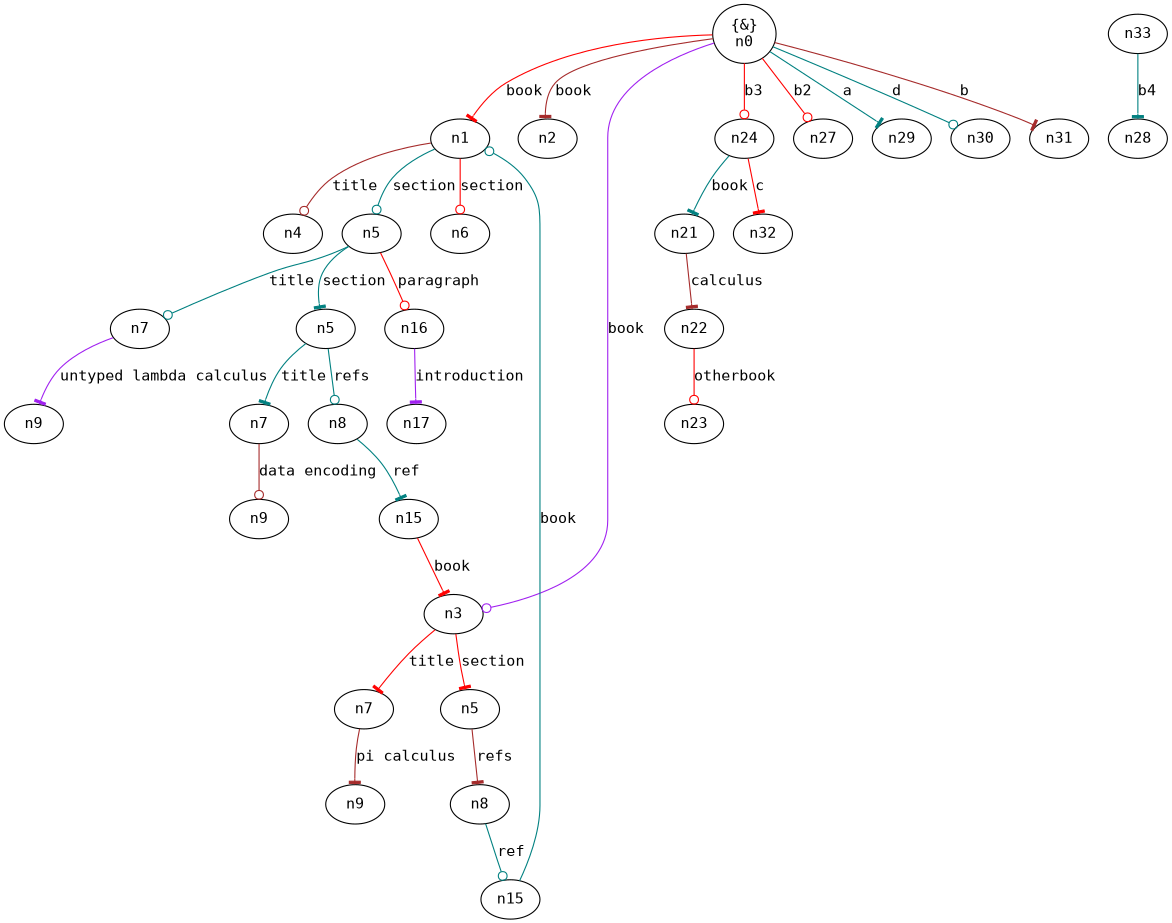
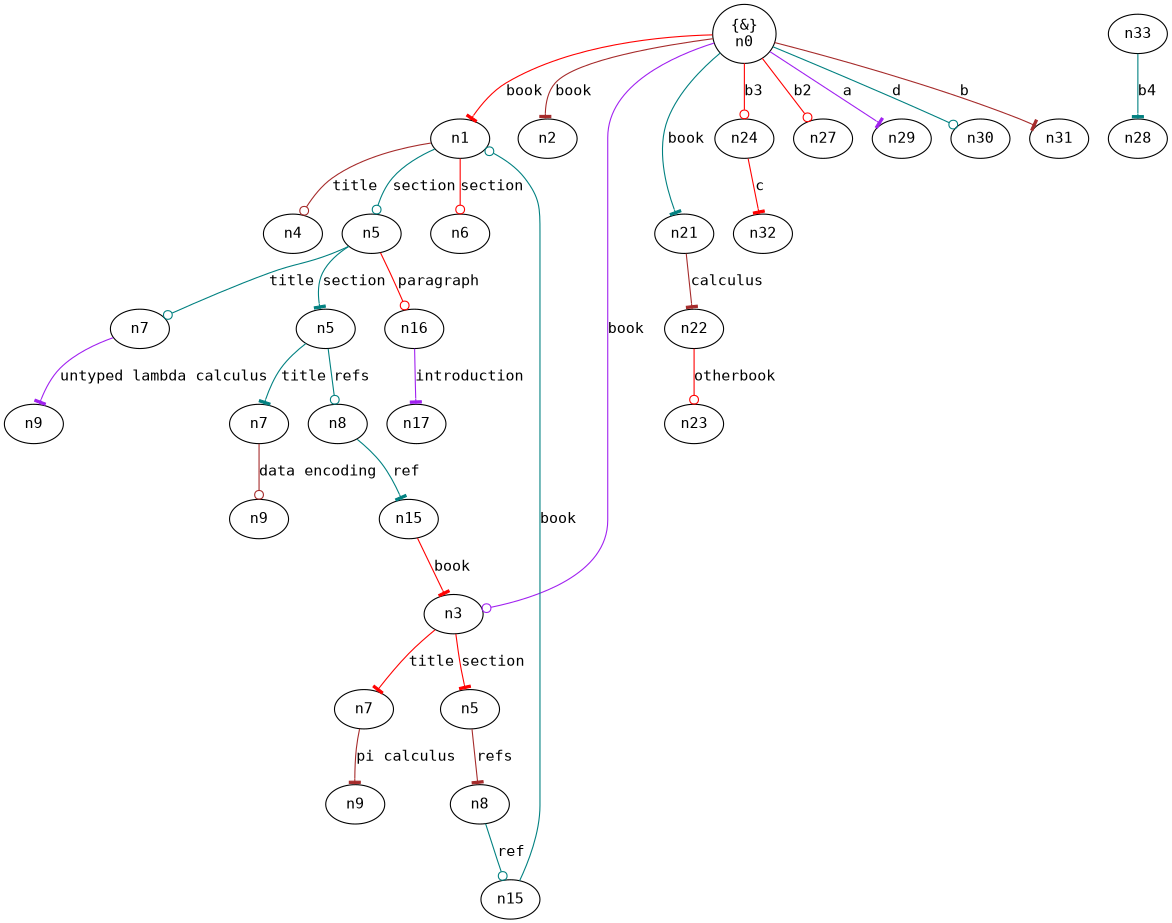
(823, 86) -> (823, 86)
(710, 181) -> (667, 122)
